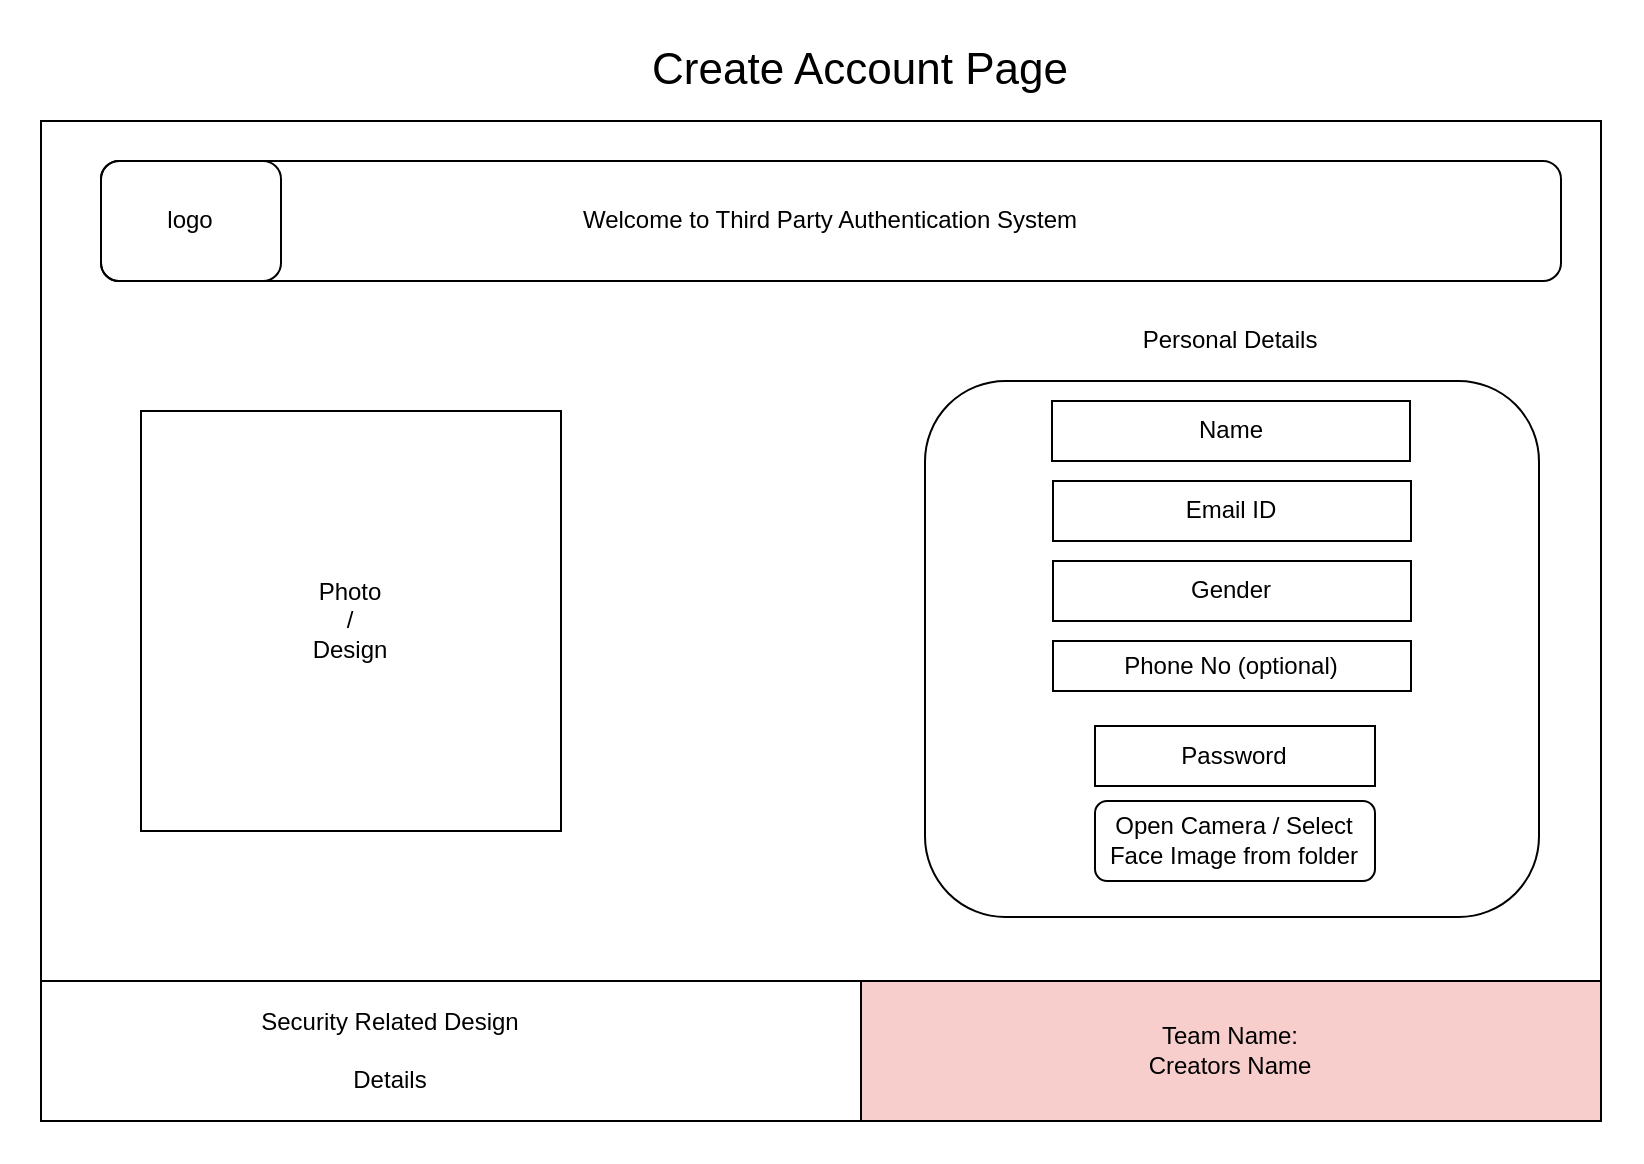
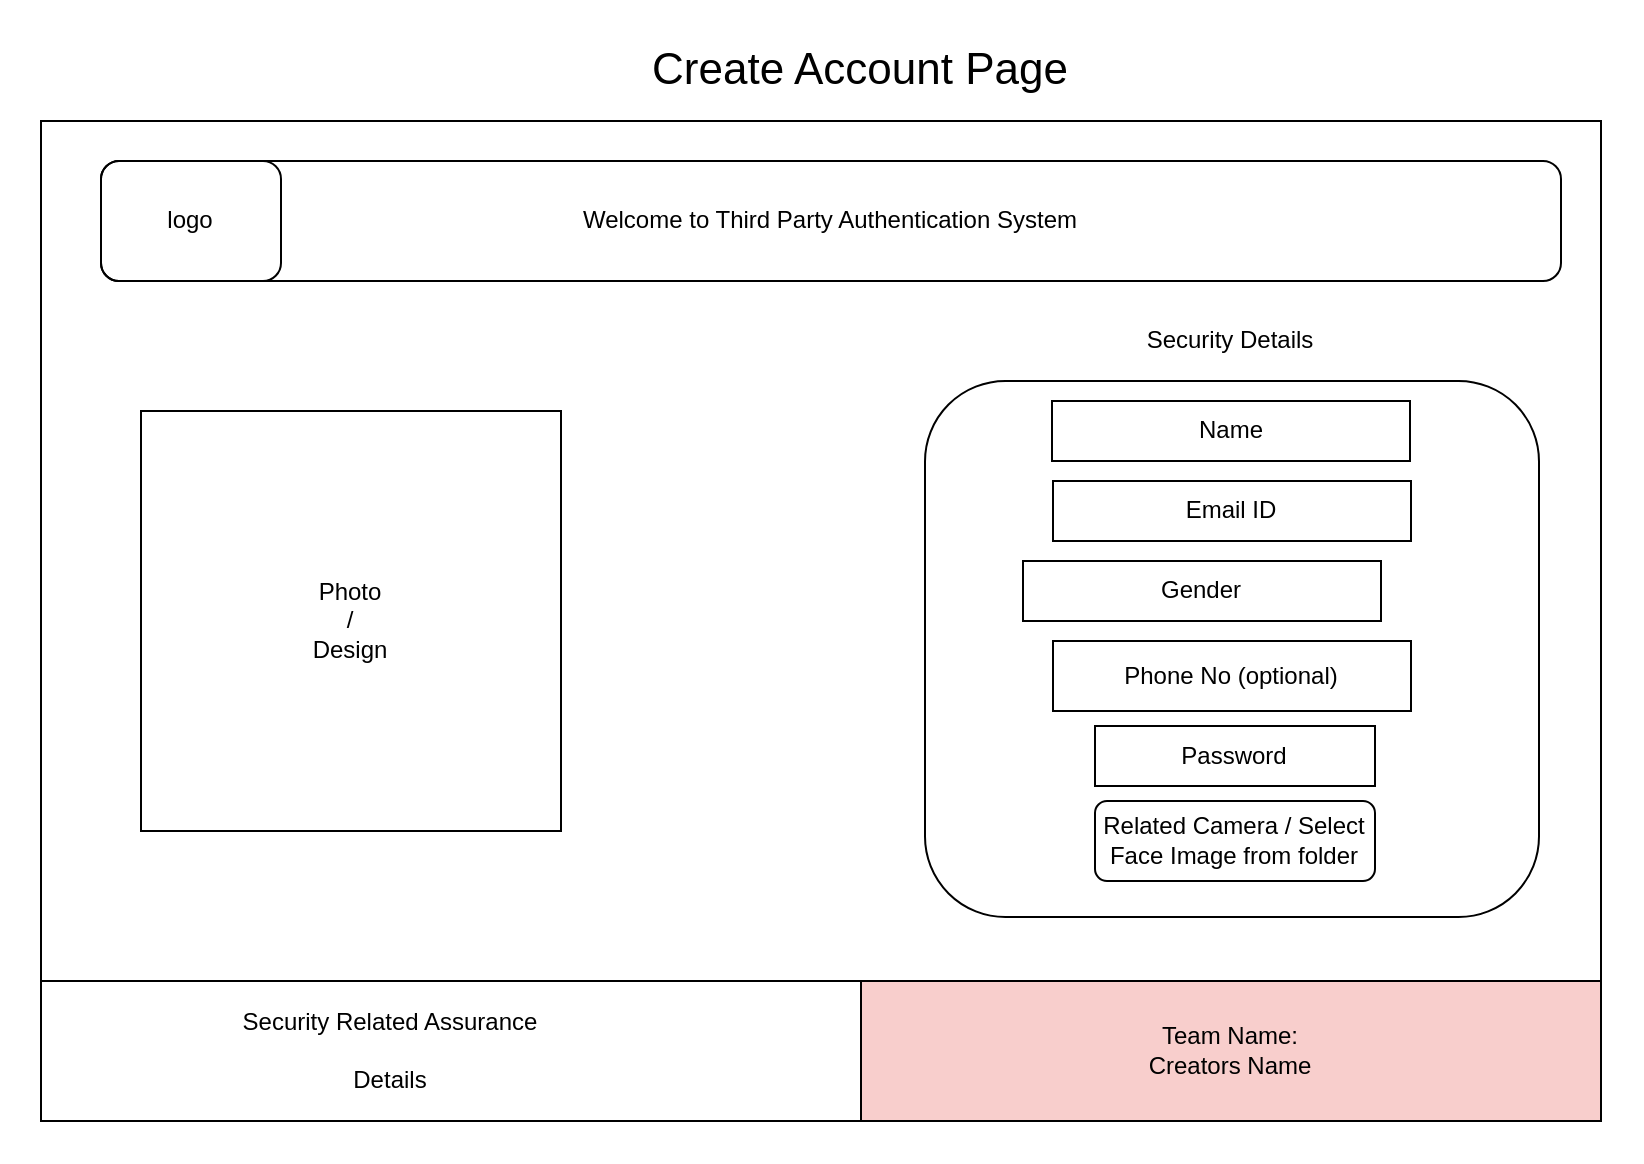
(1231, 341) -> (1231, 341)
(1232, 591) -> (1202, 591)
(1232, 666) -> (1232, 676)
(1235, 841) -> (1235, 841)
(391, 1051) -> (391, 1051)
